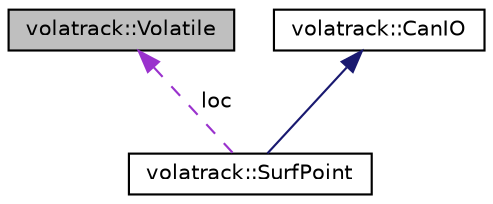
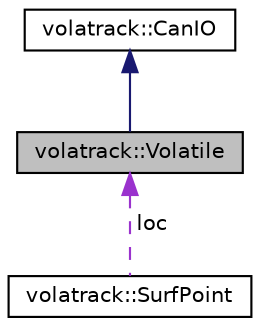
(307, 110) -> (130, 102)
